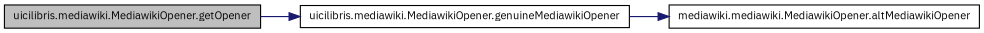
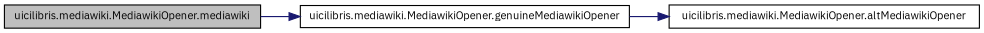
(132, 17) -> (132, 17)
(824, 17) -> (824, 17)
